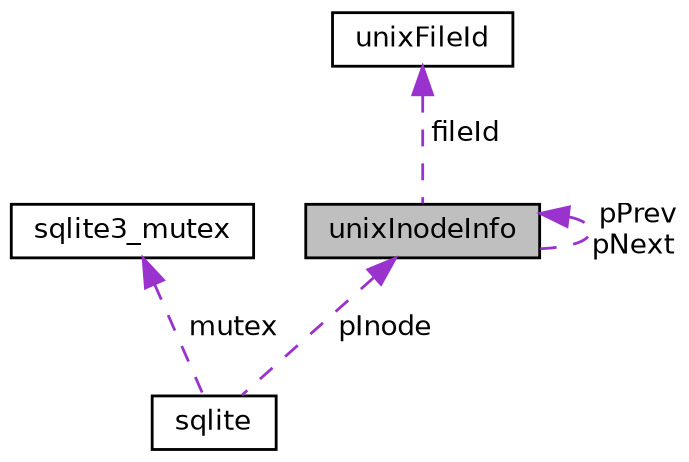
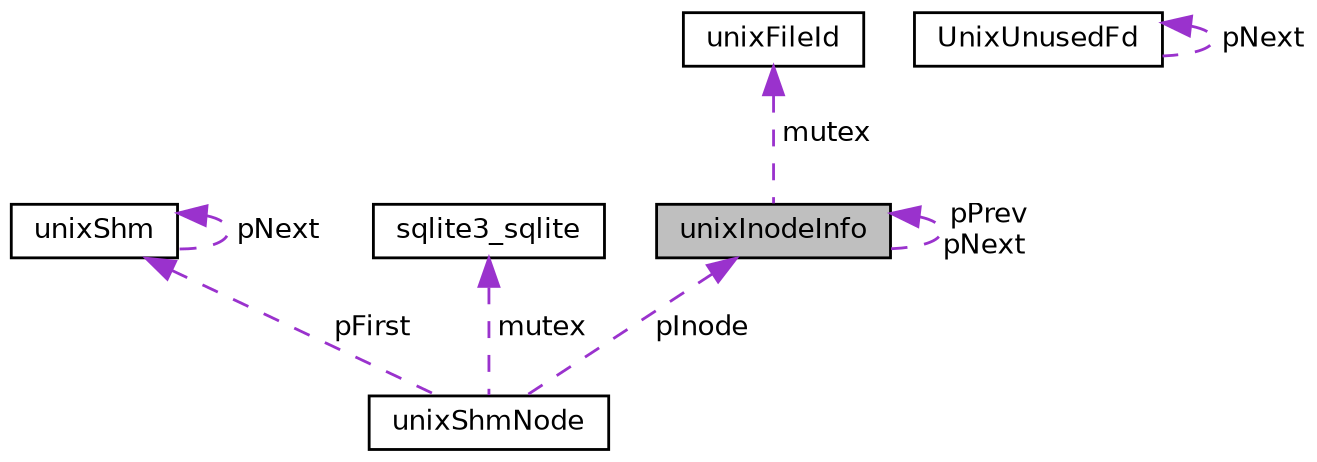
none -> (1038, 39)
(462, 134) -> (823, 134)
none -> (94, 231)
(132, 231) -> (489, 231)
(214, 423) -> (489, 423)
